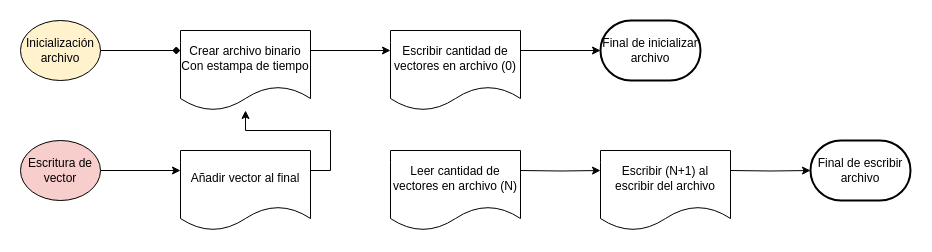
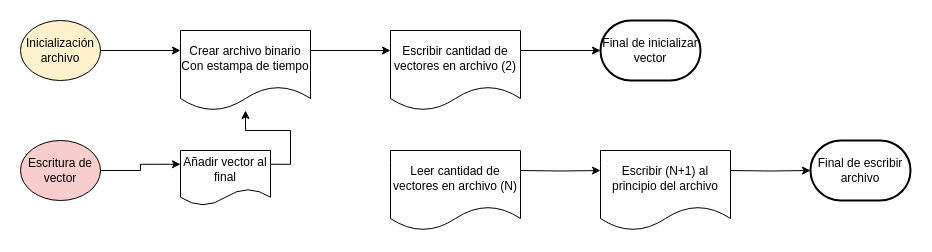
(172, 51) -> (172, 51)
(651, 51) -> (651, 51)
(456, 59) -> (456, 59)
(666, 179) -> (666, 179)
(246, 191) -> (226, 178)
